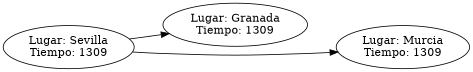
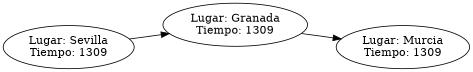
(231, 55) -> (317, 36)
